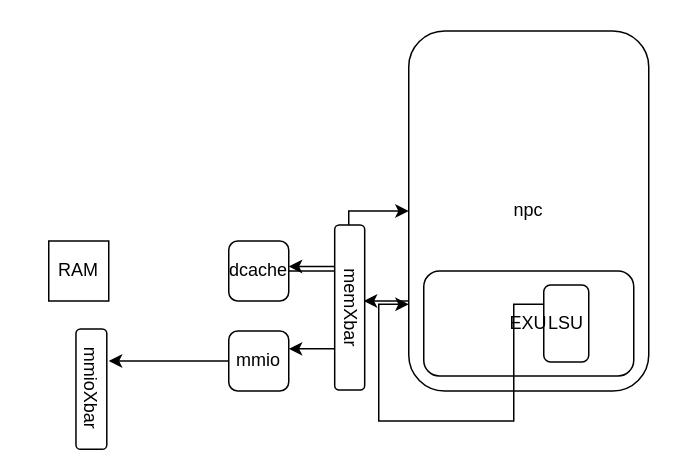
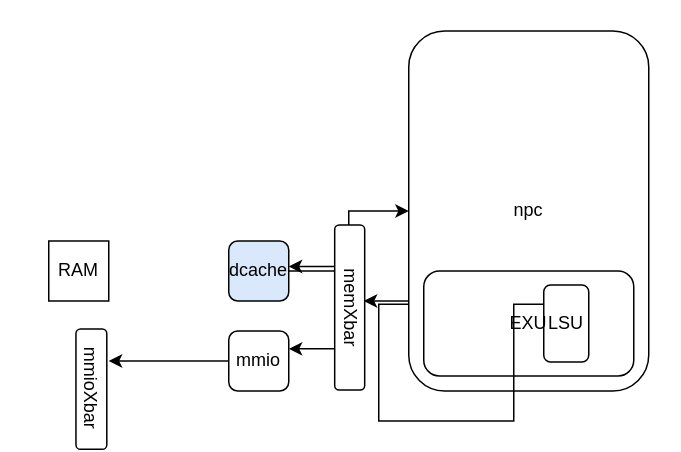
(259, 271) -> (259, 271)
(397, 304) -> (401, 304)
